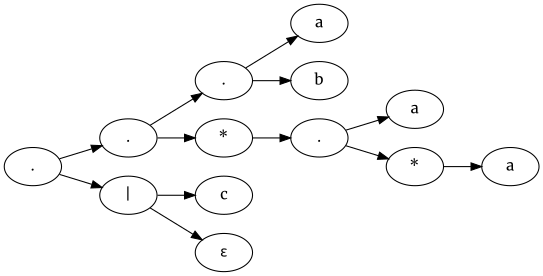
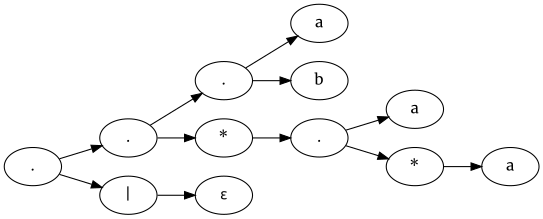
(224, 195) -> none
